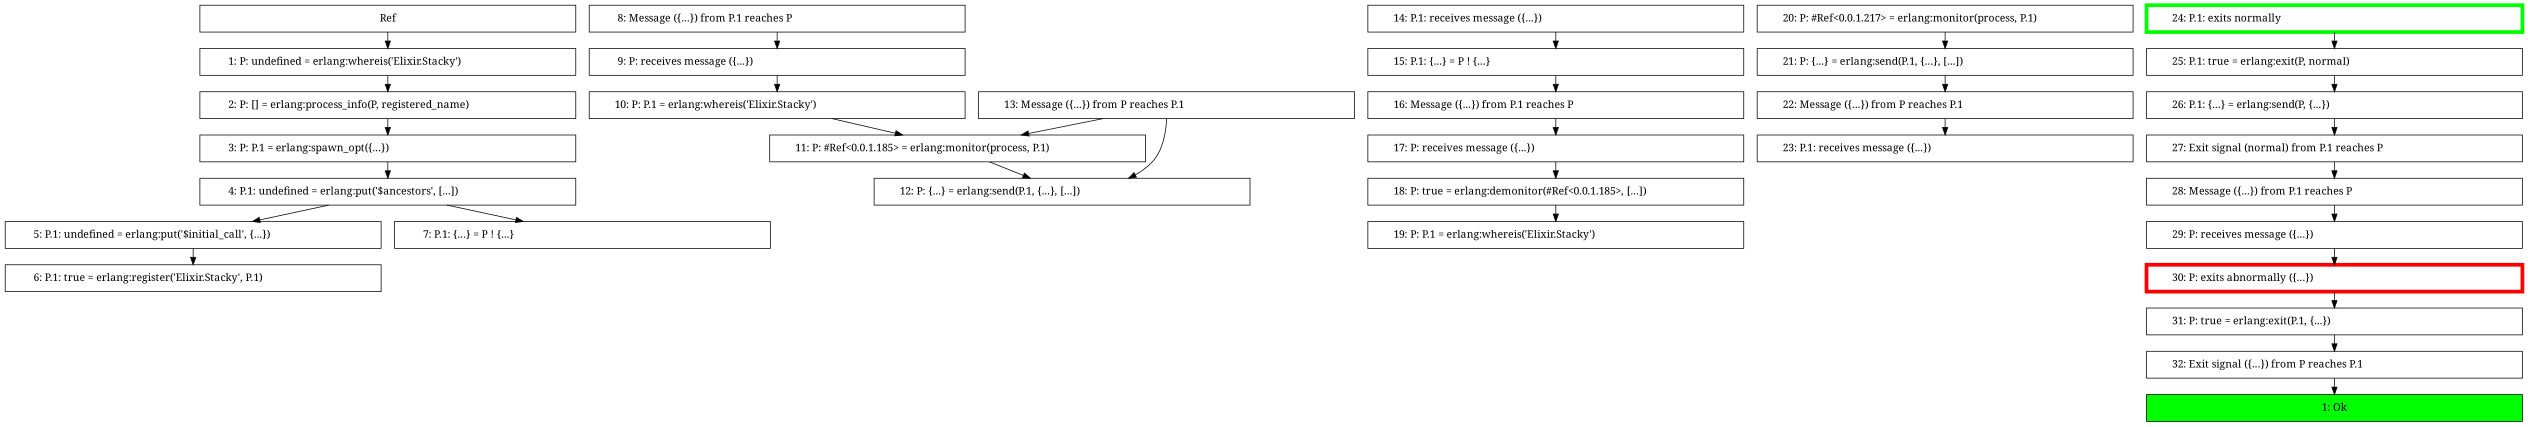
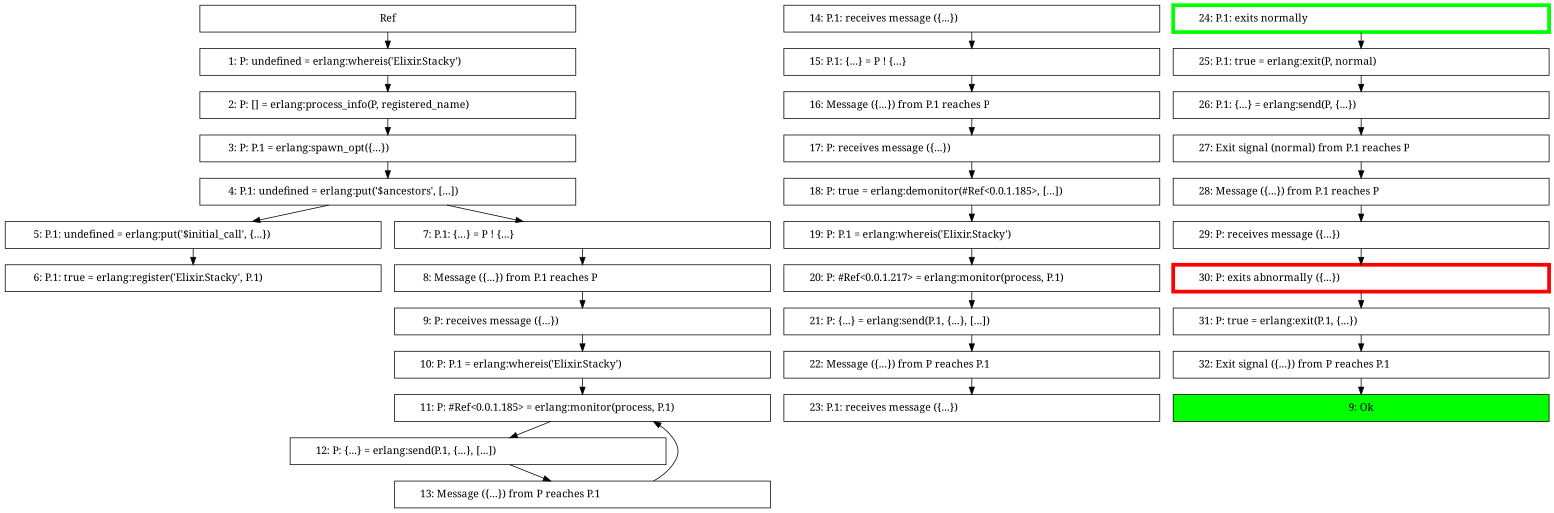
(1159, 152) -> (527, 471)
none -> (582, 253)
none -> (972, 253)
(2334, 408) -> (1361, 408)
